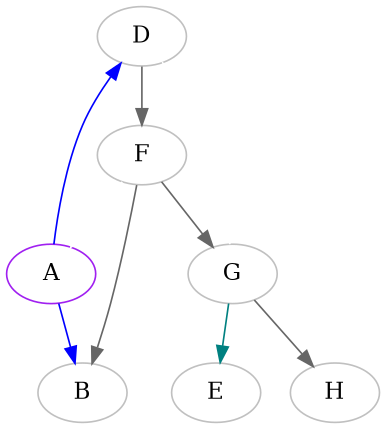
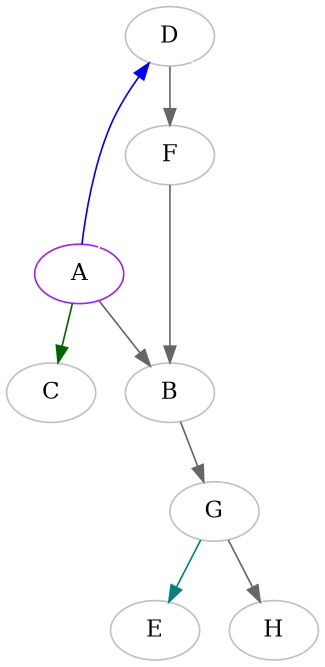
(182, 208) -> (189, 444)
(65, 325) -> (119, 327)
none -> (51, 393)
